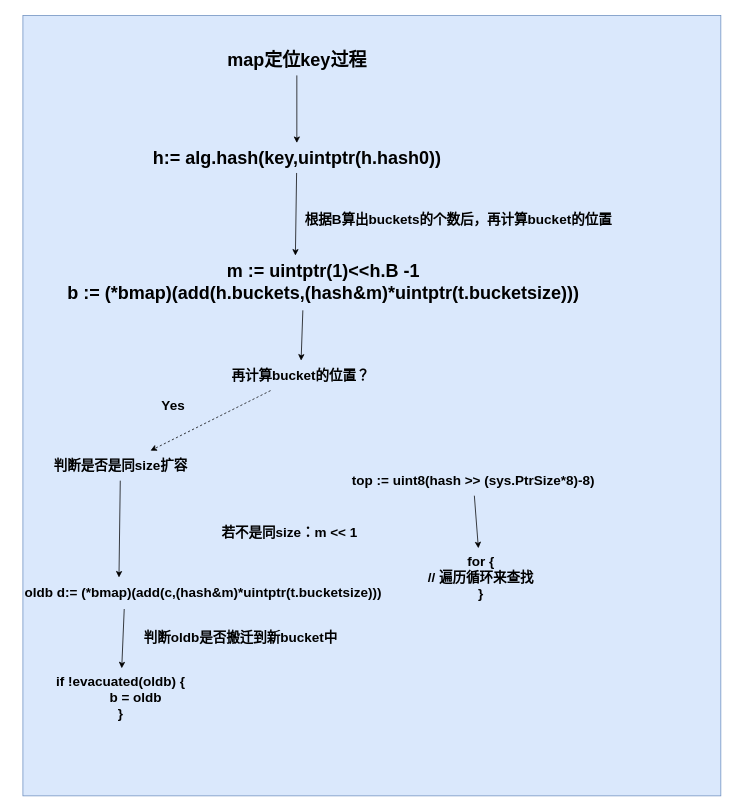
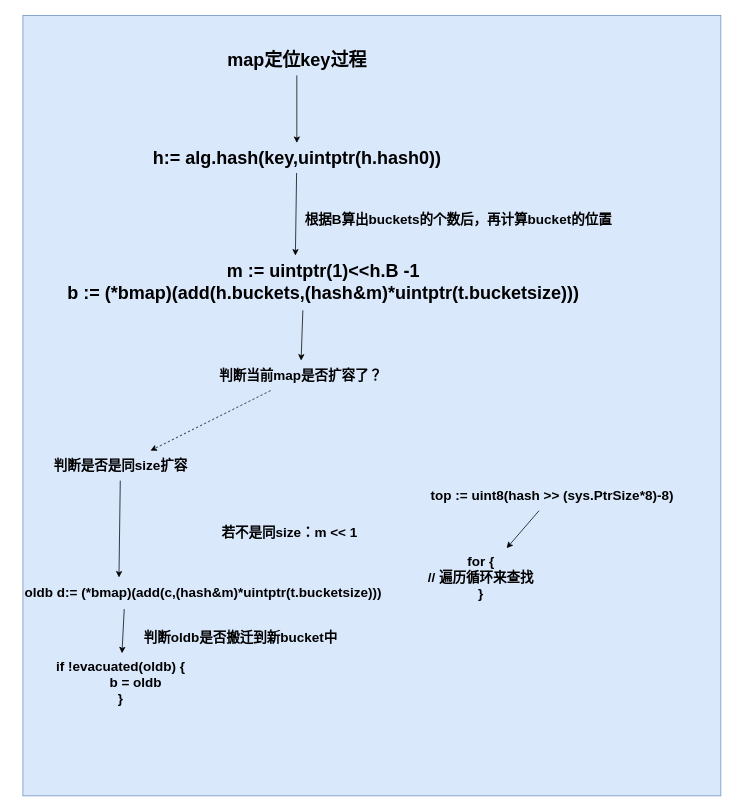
(301, 375) -> (301, 375)
(173, 405) -> none
(473, 480) -> (552, 495)
(120, 698) -> (120, 683)
